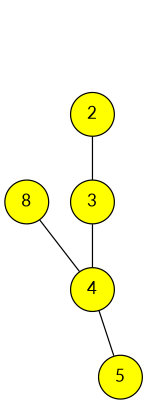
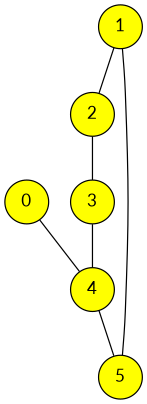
none -> (120, 27)
(27, 202) -> (27, 202)
